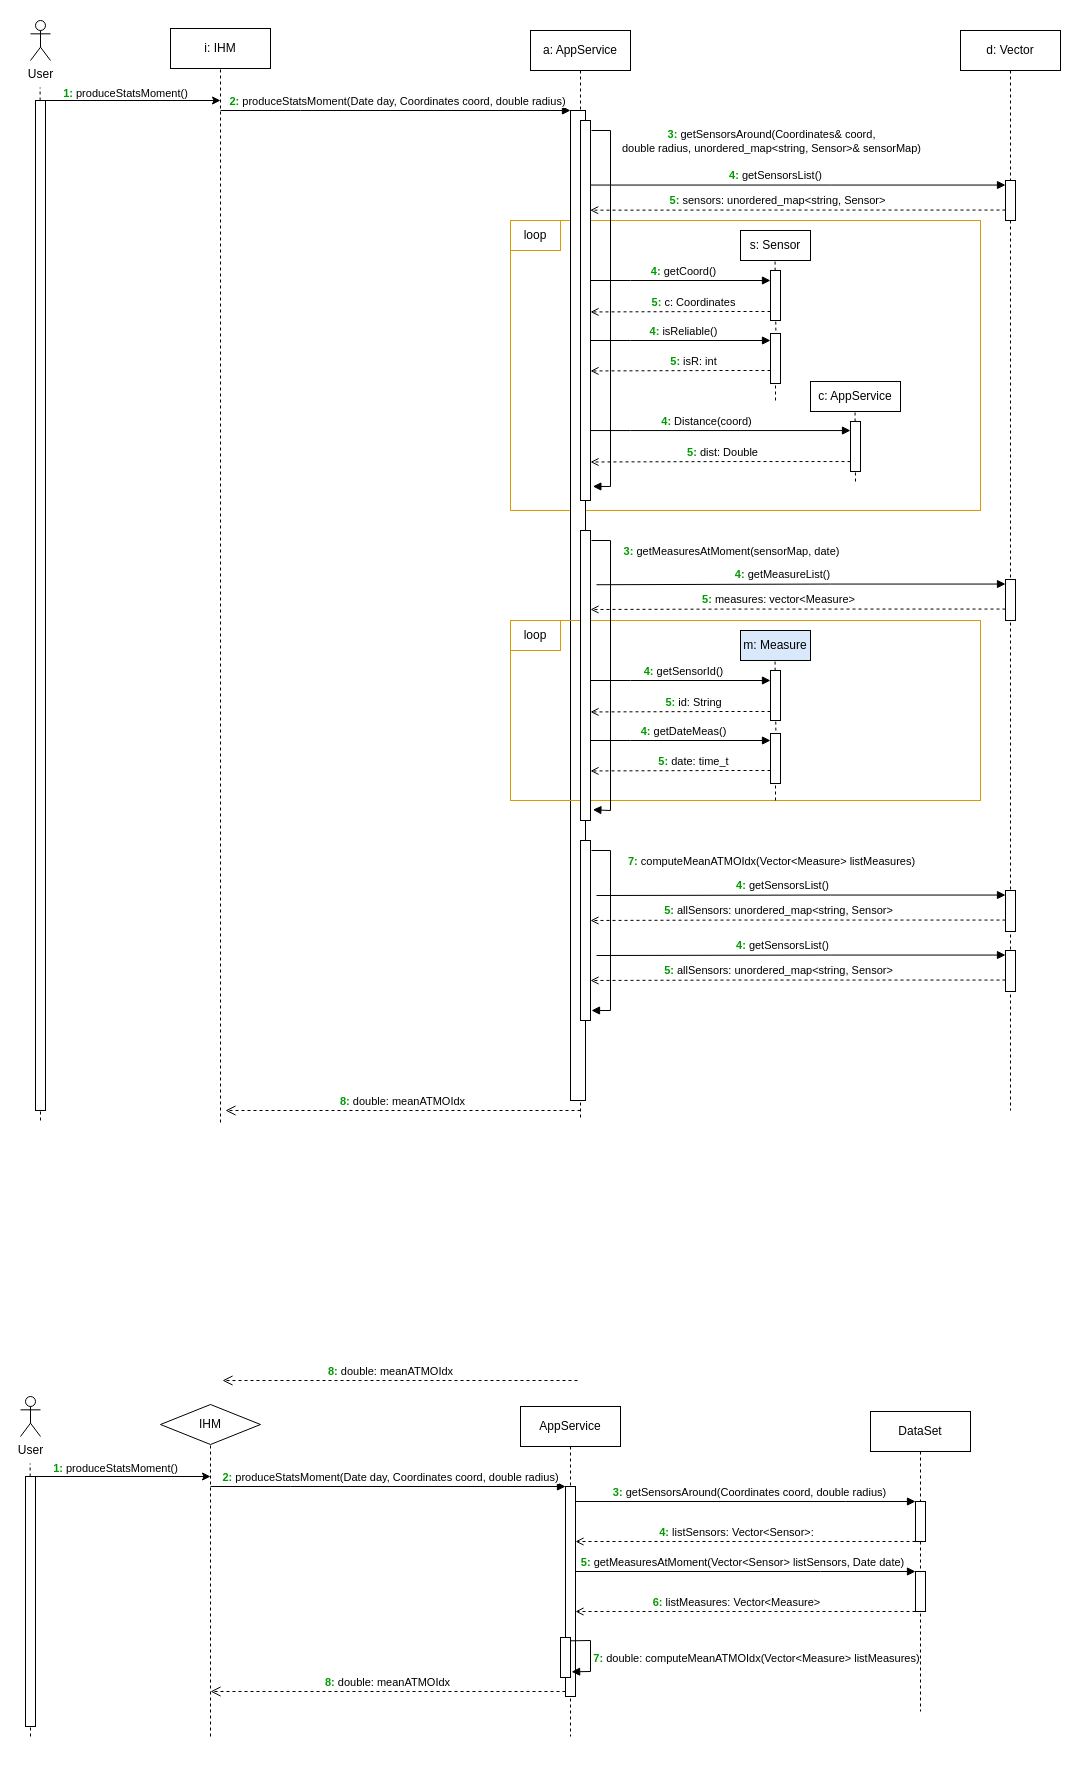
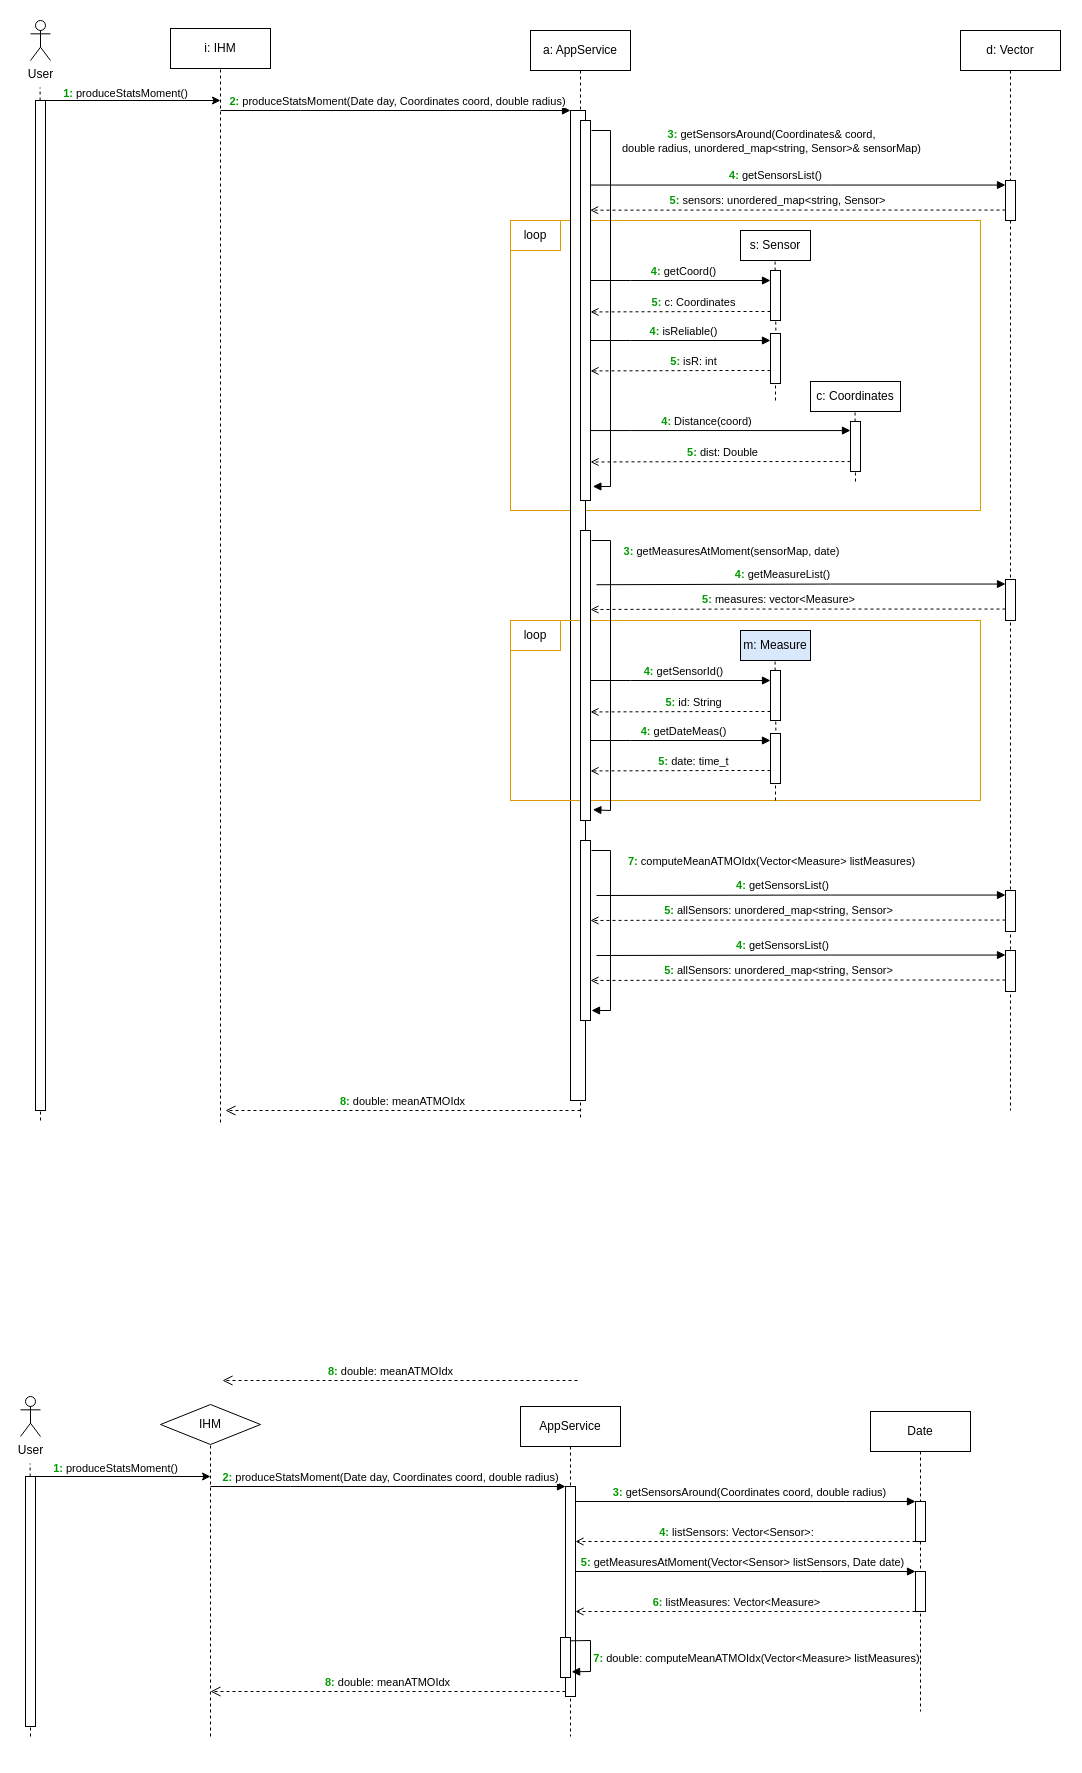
(856, 397) -> (856, 397)
(921, 1432) -> (921, 1432)
